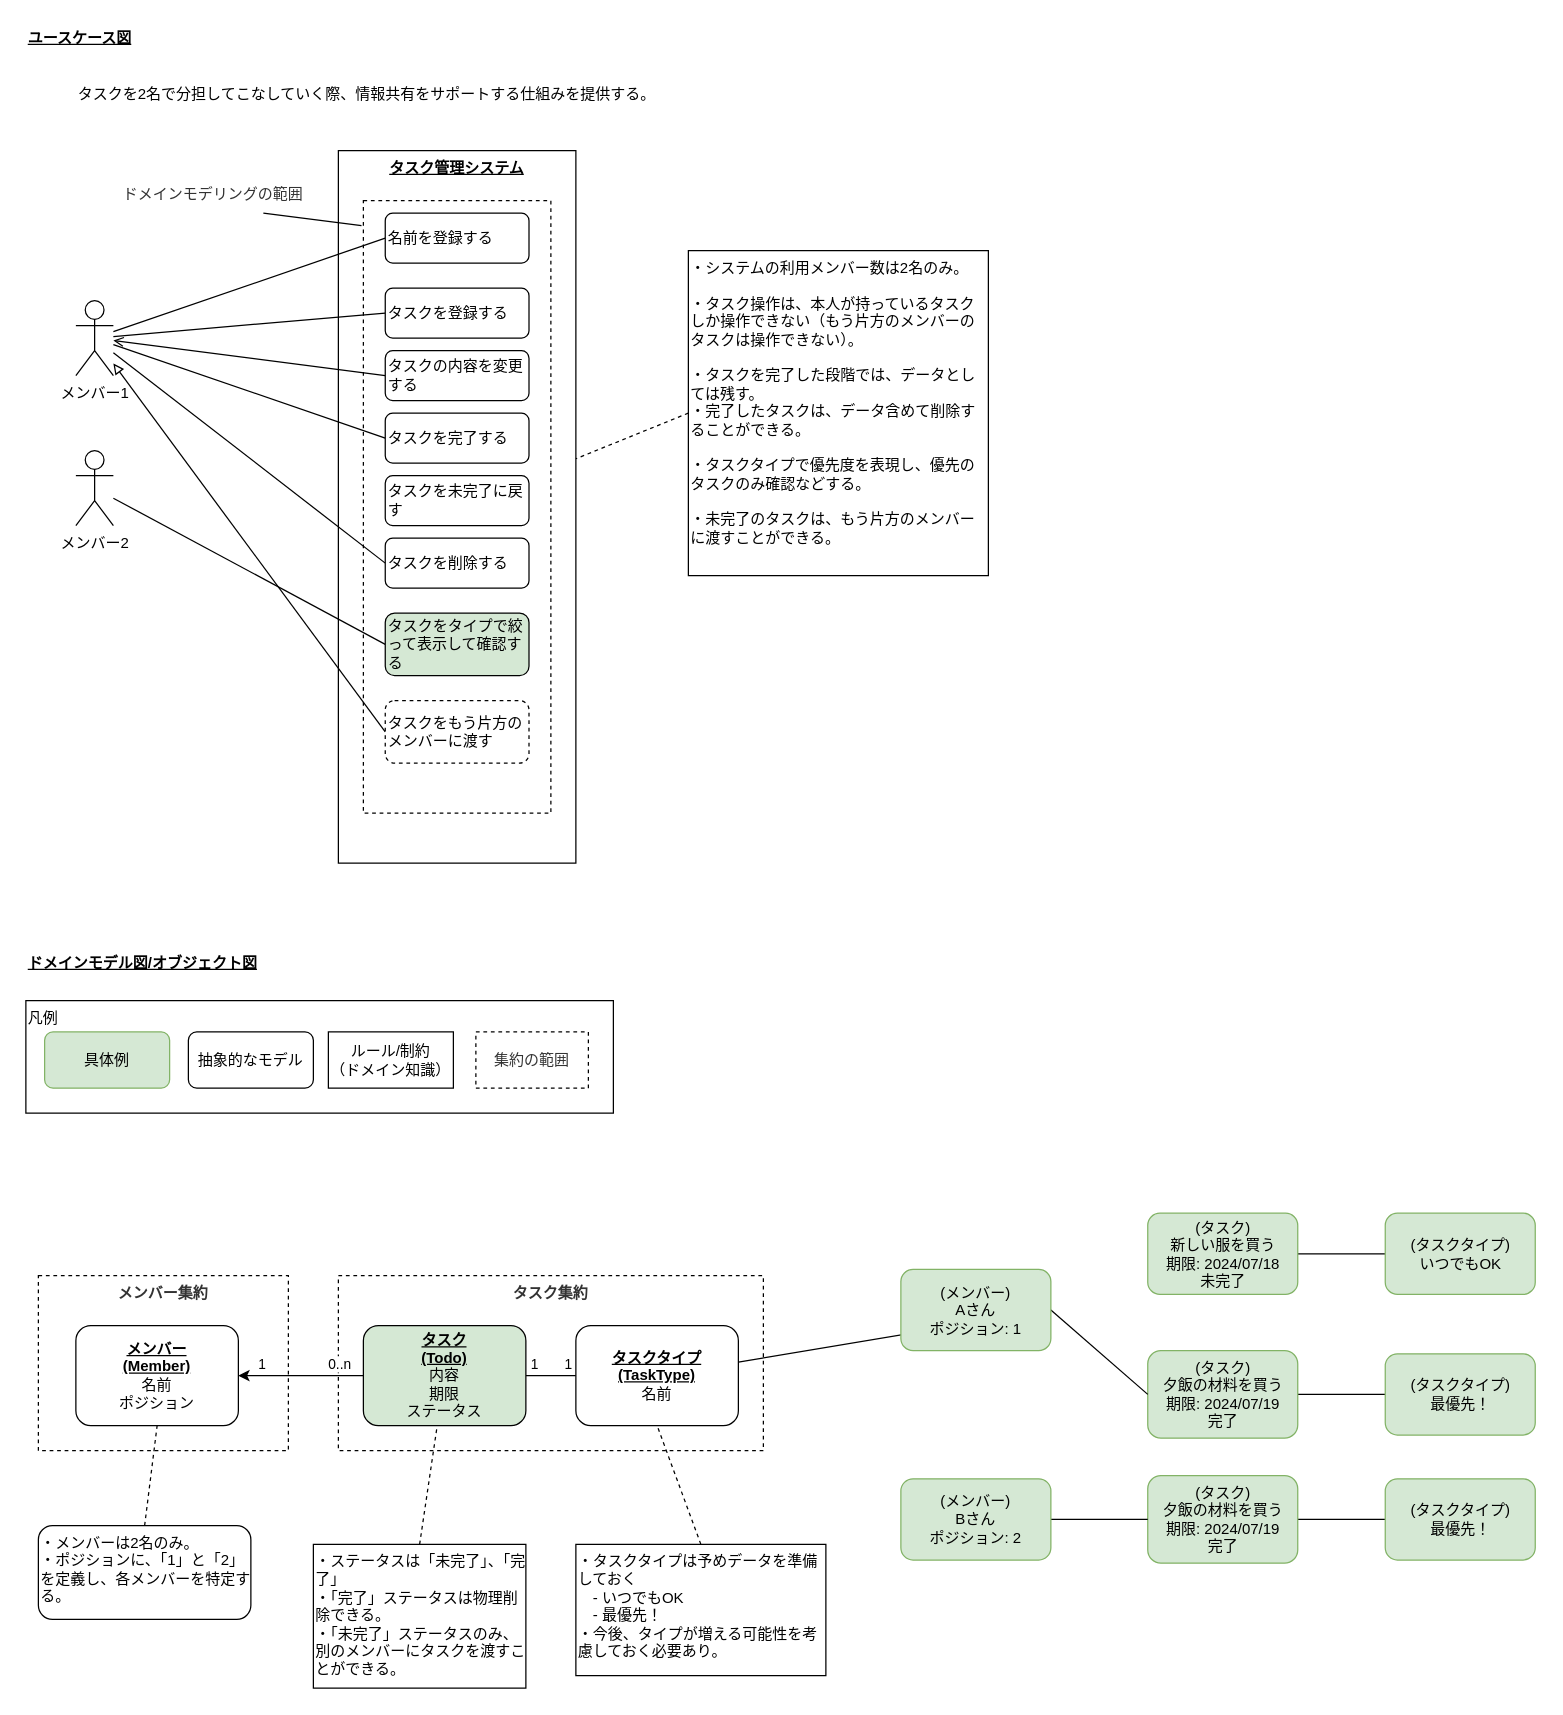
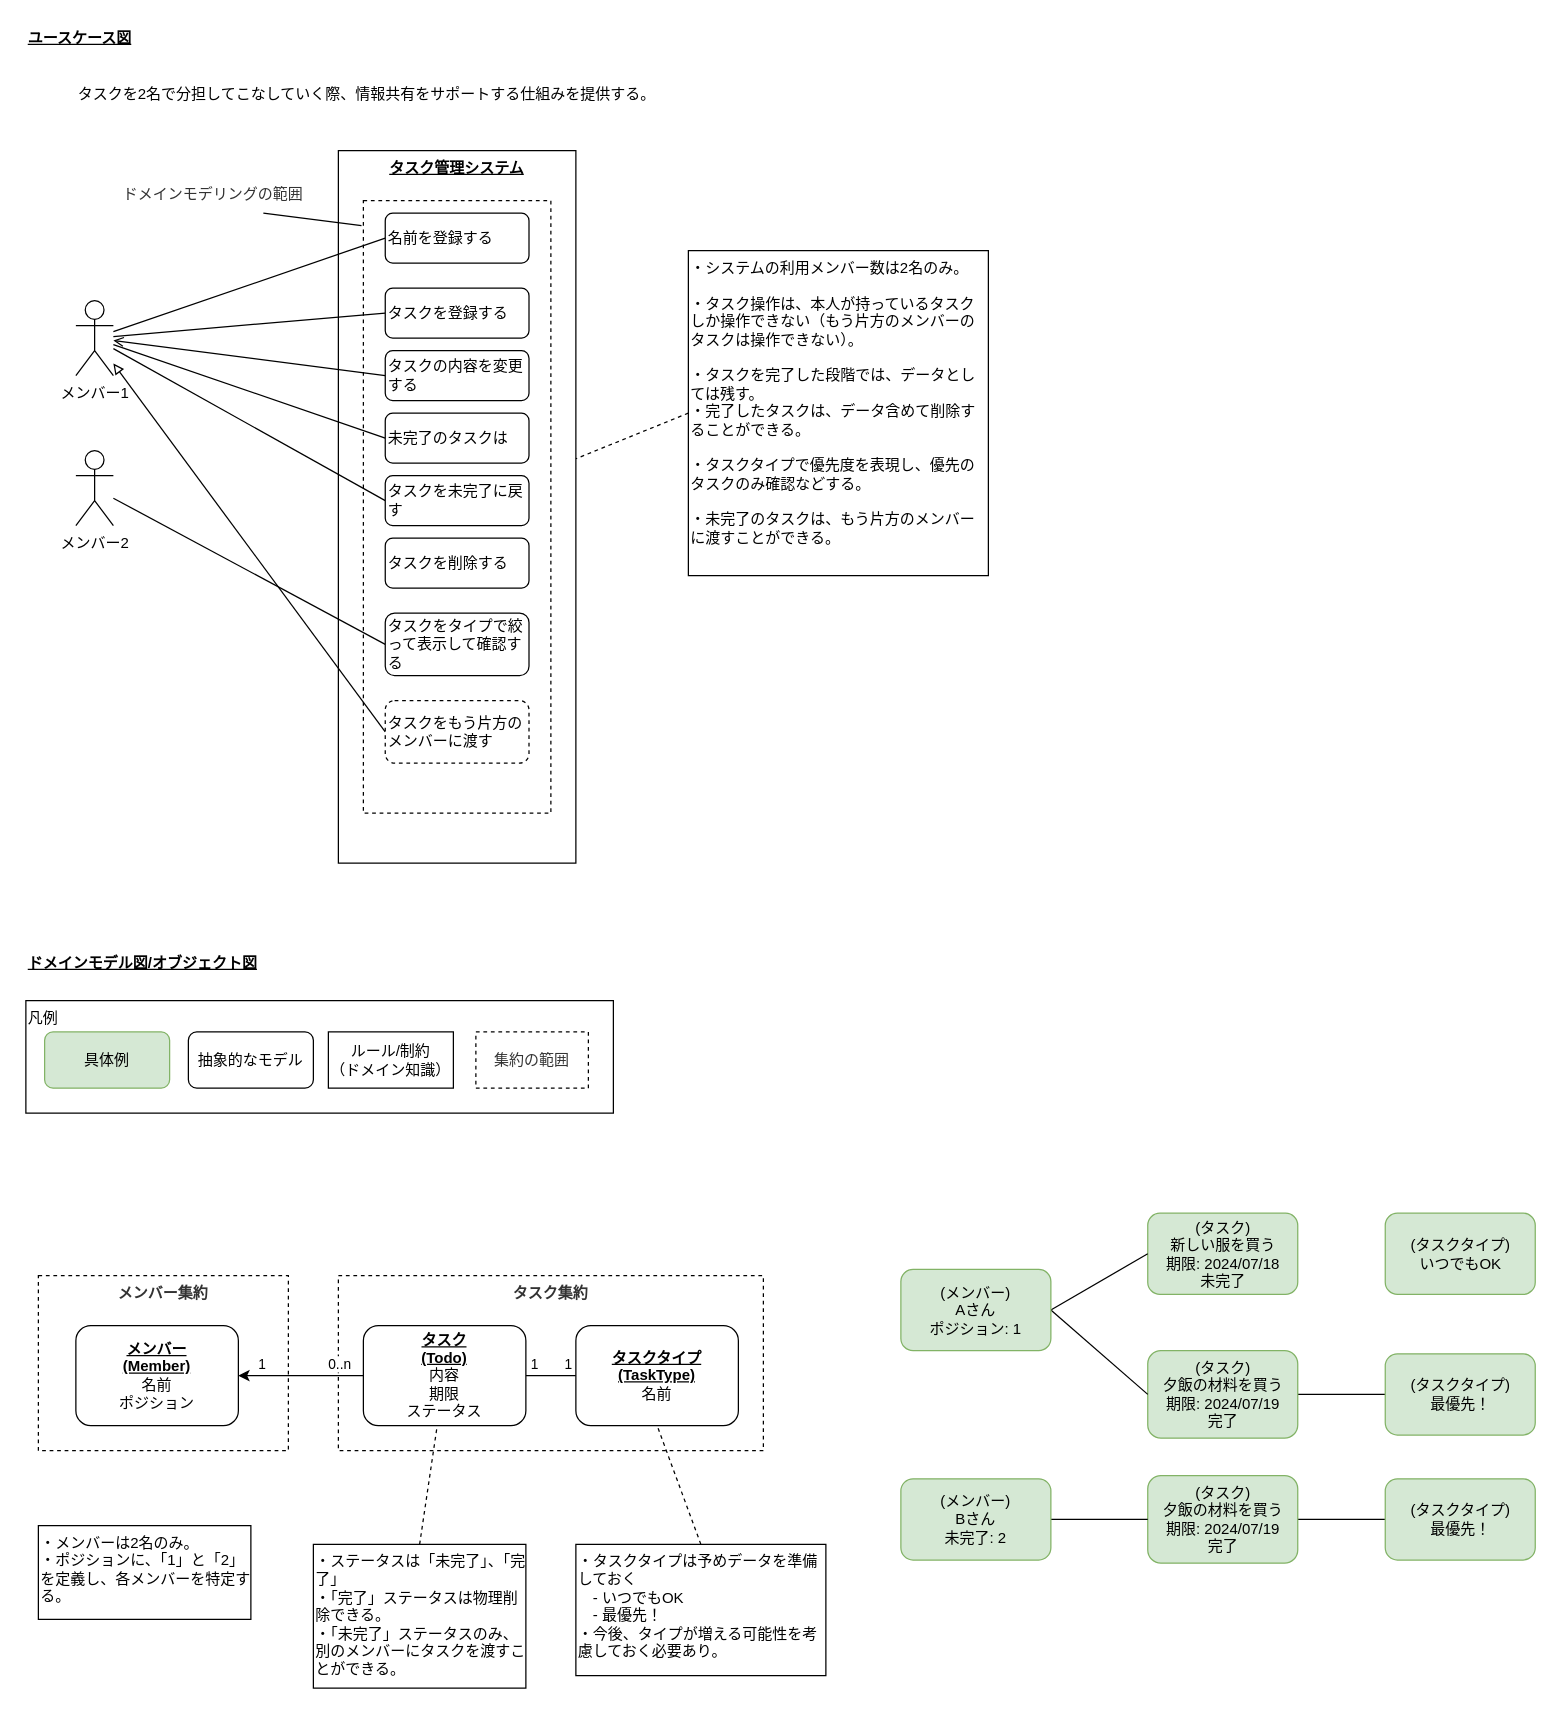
none -> (249, 425)
(448, 438) -> (448, 438)
(249, 458) -> none
(457, 644) -> (457, 644)
(1341, 1254) -> none
(820, 1348) -> (1100, 1281)
(444, 1376) -> (444, 1376)
(151, 1476) -> none
(976, 1519) -> (976, 1519)
(144, 1573) -> (144, 1573)
